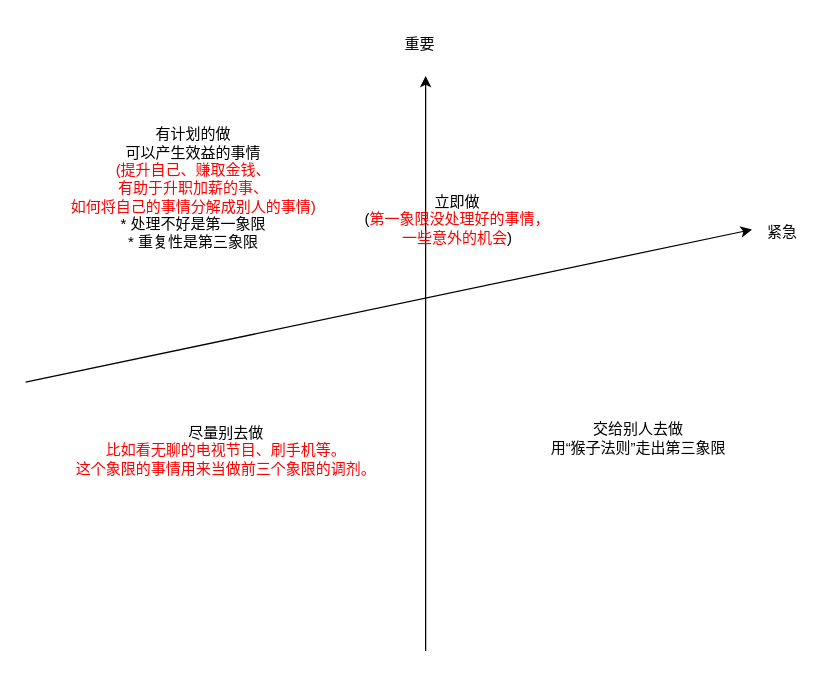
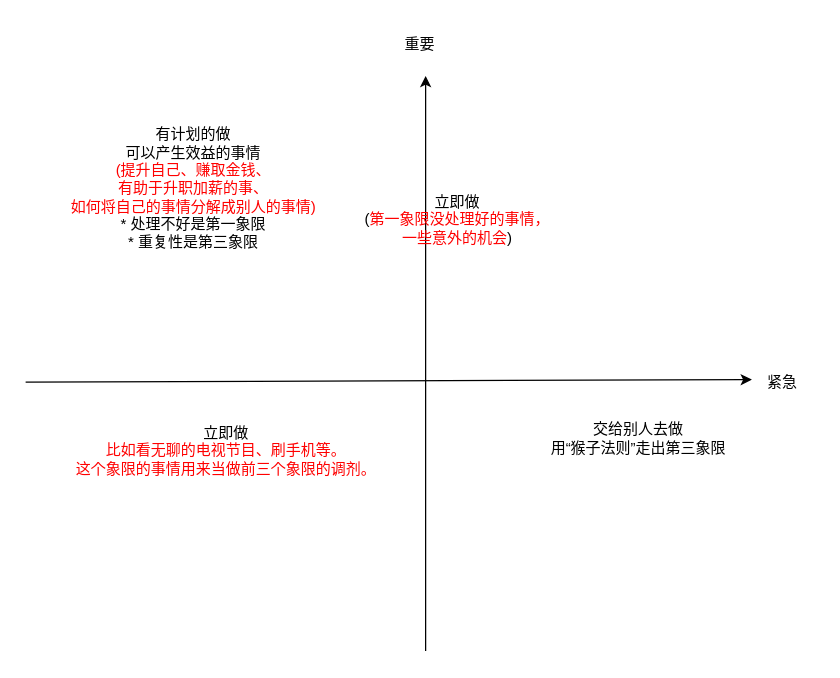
(782, 232) -> (782, 382)
(226, 451) -> (226, 451)
